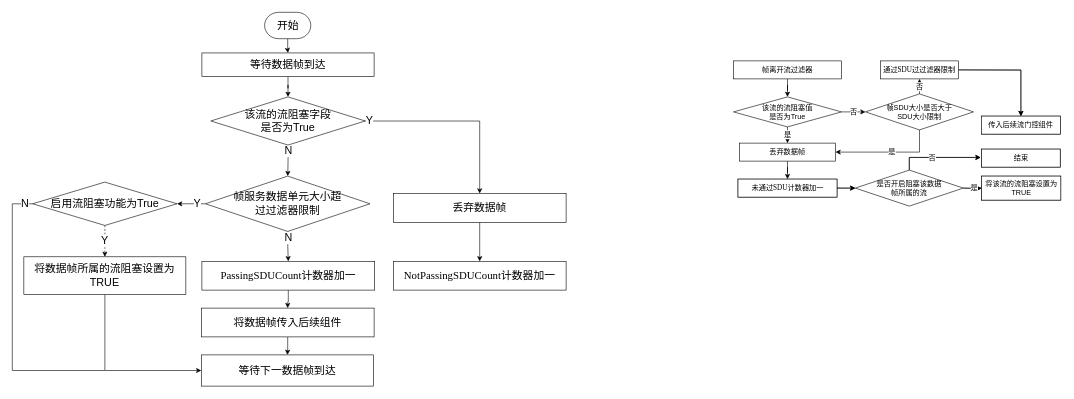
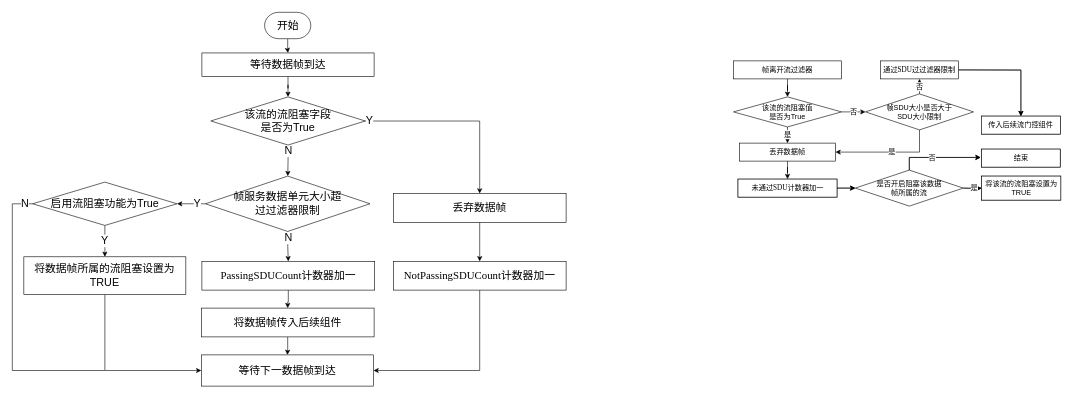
(105, 230) -> (105, 230)
none -> (430, 371)
